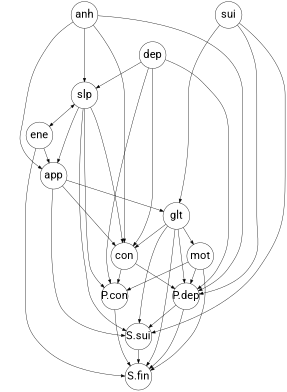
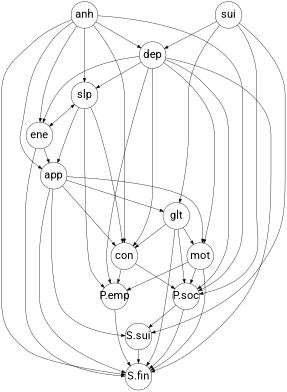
none -> (117, 34)
none -> (193, 34)
none -> (52, 70)
none -> (81, 73)
none -> (214, 142)
none -> (147, 185)
none -> (270, 207)
none -> (1, 221)
(81, 226) -> none
(148, 268) -> none
(115, 296) -> (115, 296)
(186, 296) -> (186, 296)
none -> (40, 301)
